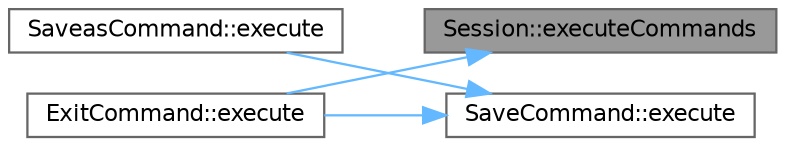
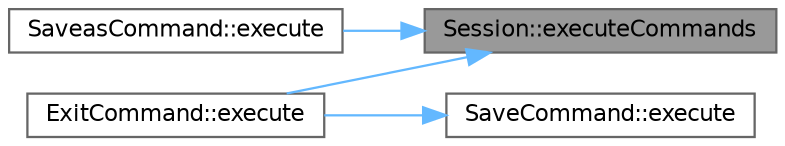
(350, 65) -> (372, 31)
